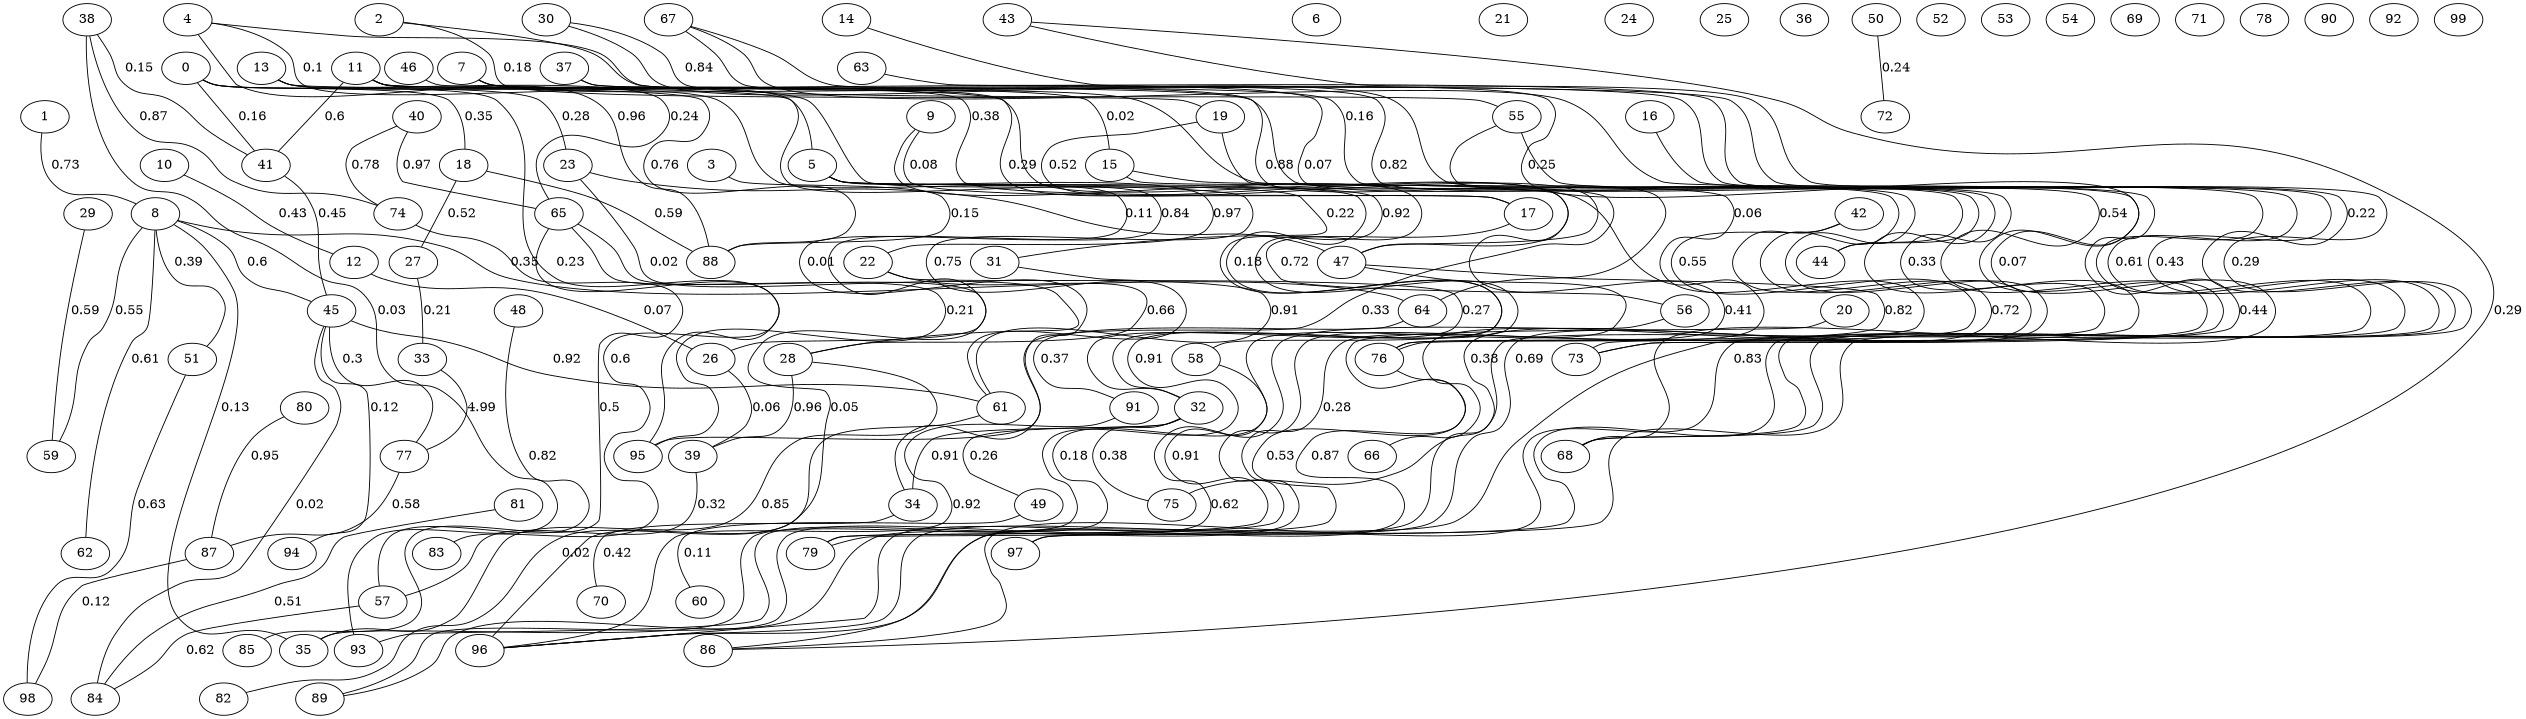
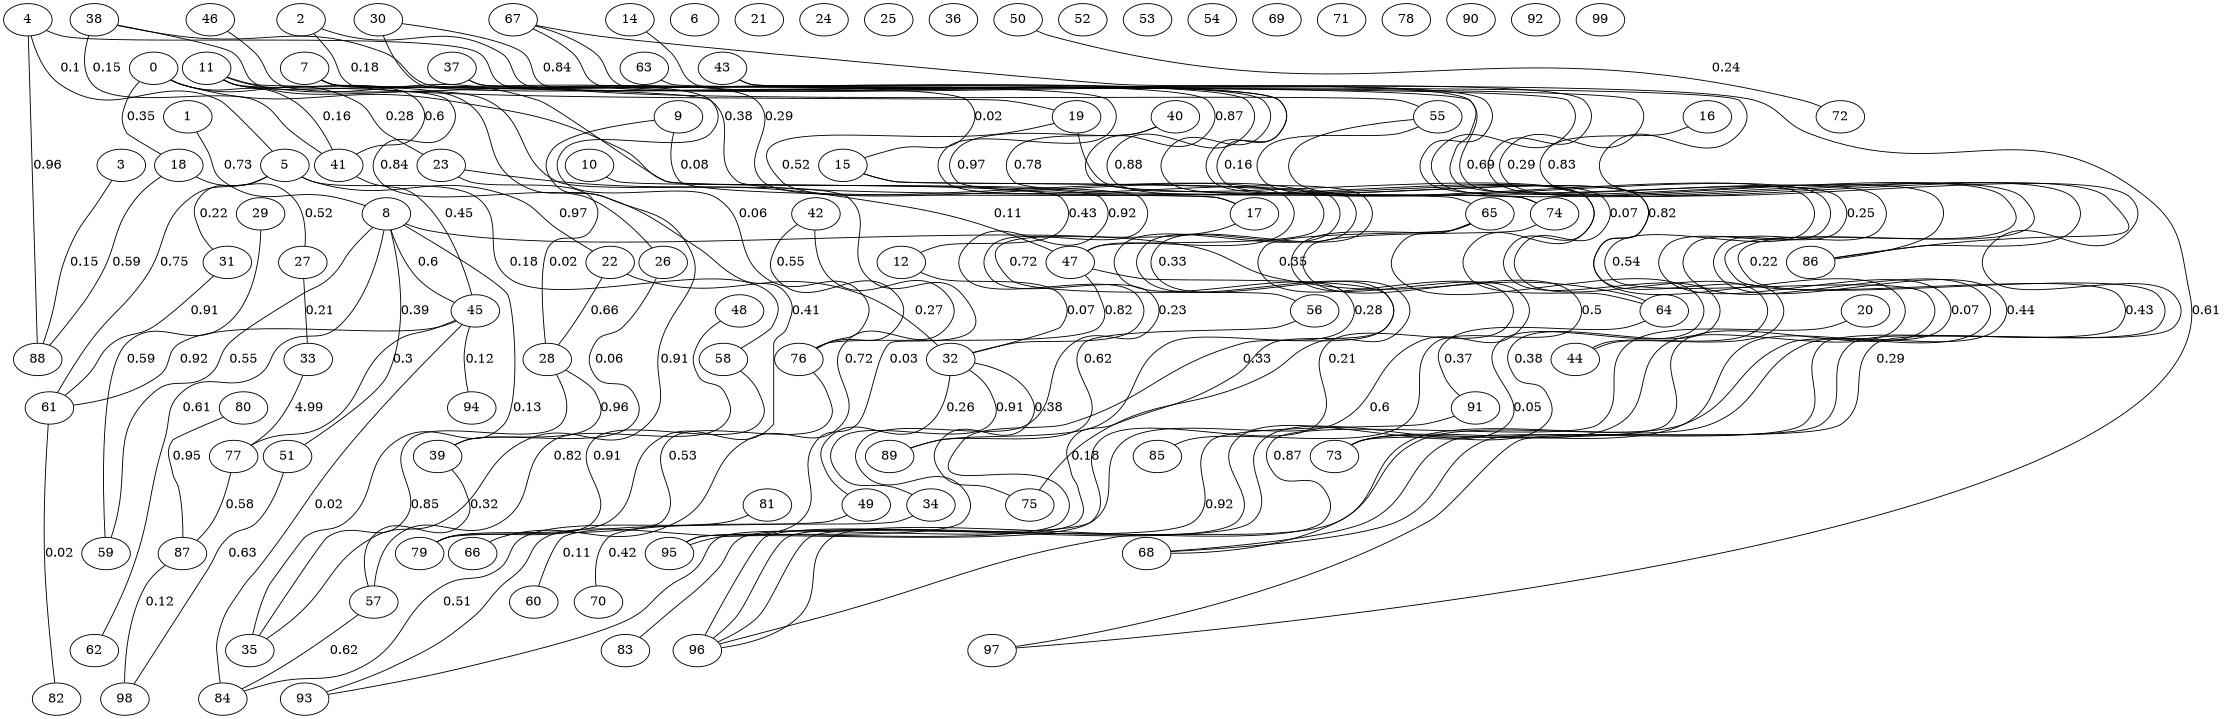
(261, 68) -> none
(536, 292) -> (1063, 299)
